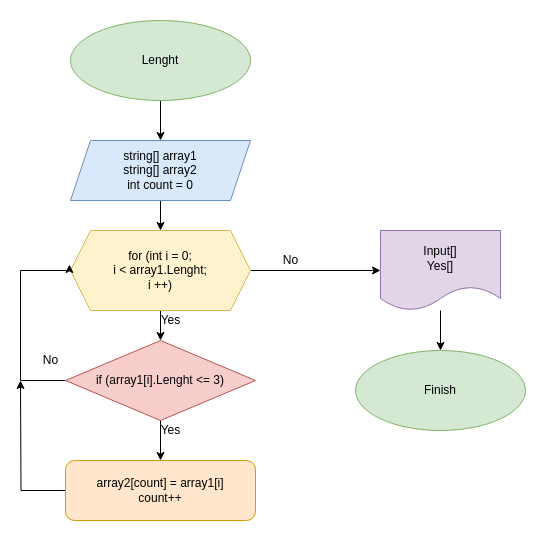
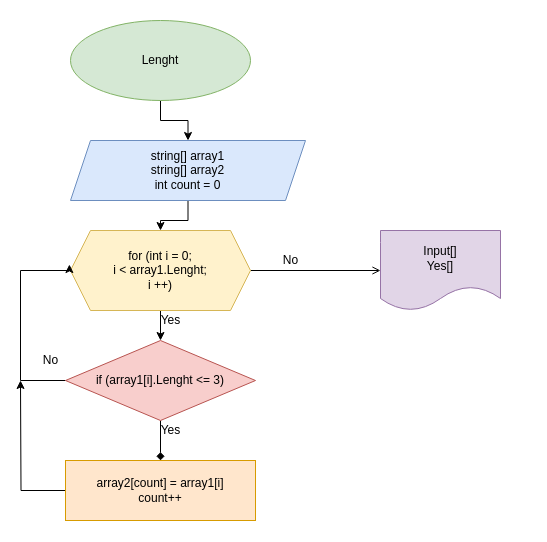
(161, 171) -> (188, 171)
(372, 271) -> (374, 271)
(441, 327) -> none
(441, 391) -> none
(161, 452) -> (161, 452)
(161, 491) -> (161, 491)
